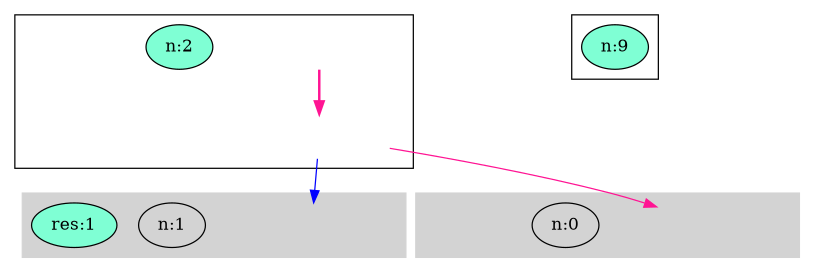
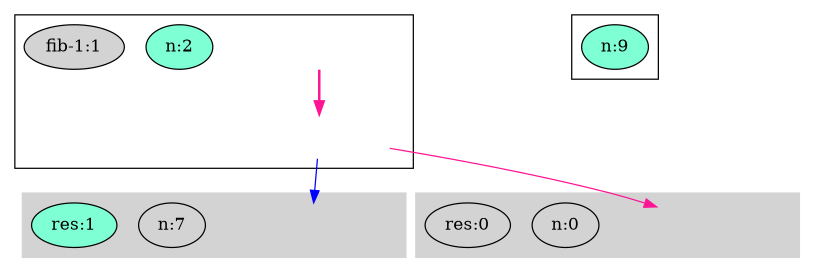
none -> (74, 47)
(172, 225) -> (172, 225)
none -> (468, 225)
